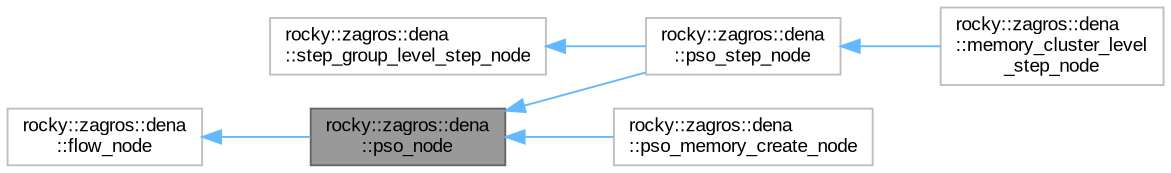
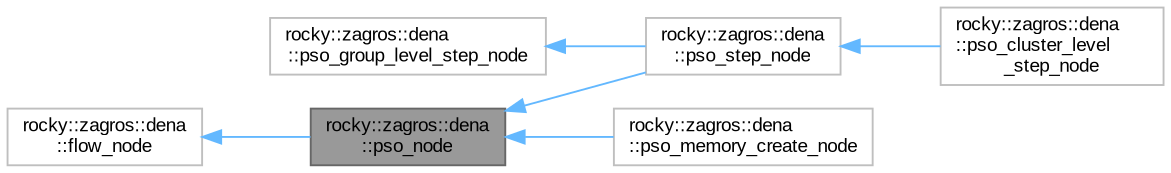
(408, 46) -> (408, 46)
(1052, 46) -> (1052, 46)
